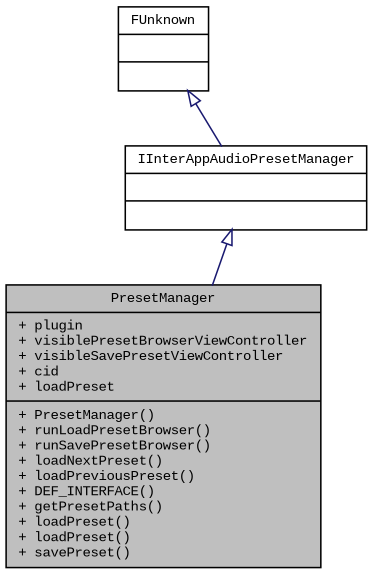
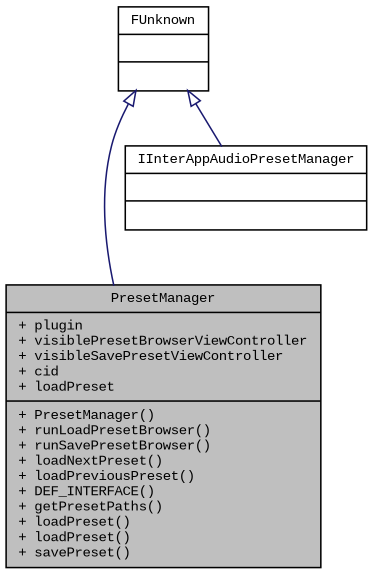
(220, 265) -> (105, 193)
